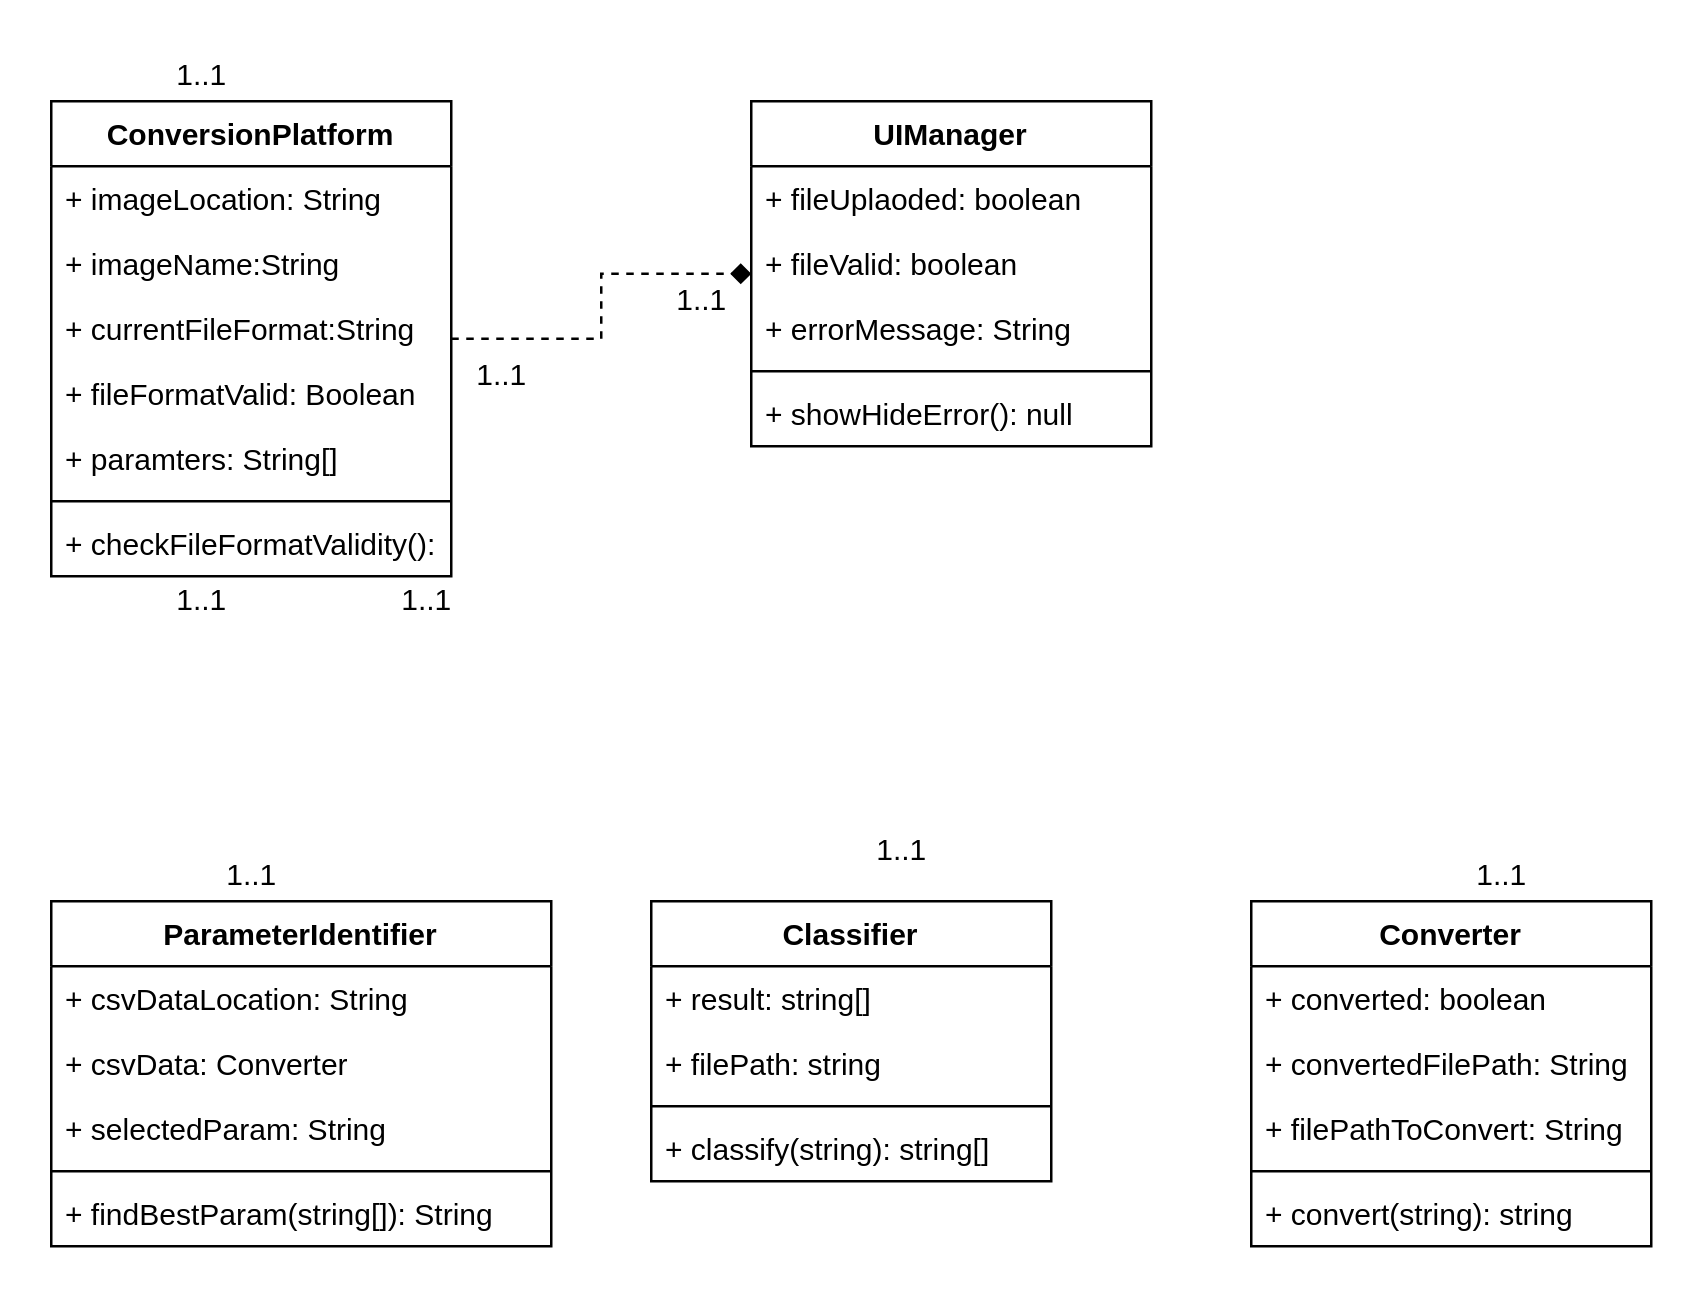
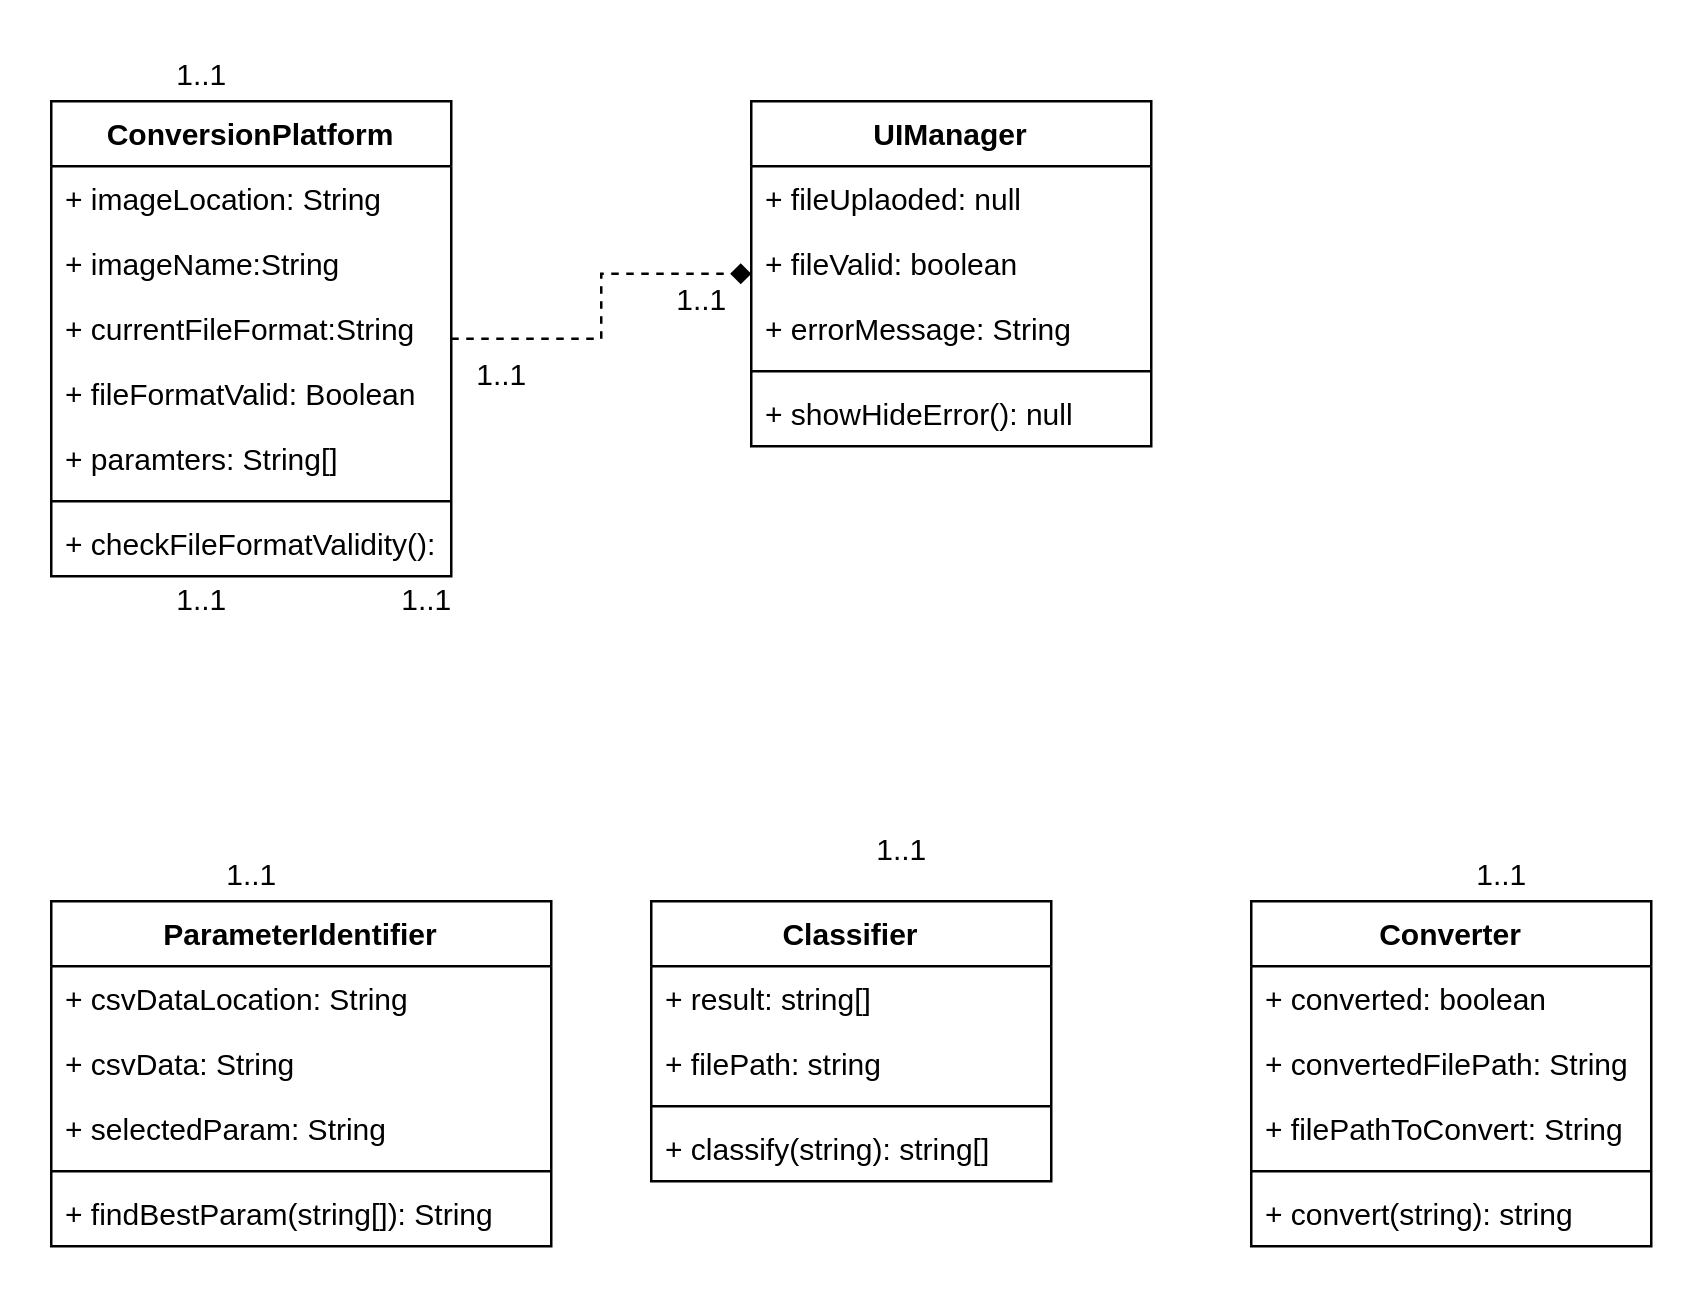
(931, 200) -> (902, 200)
(221, 1065) -> (192, 1065)
